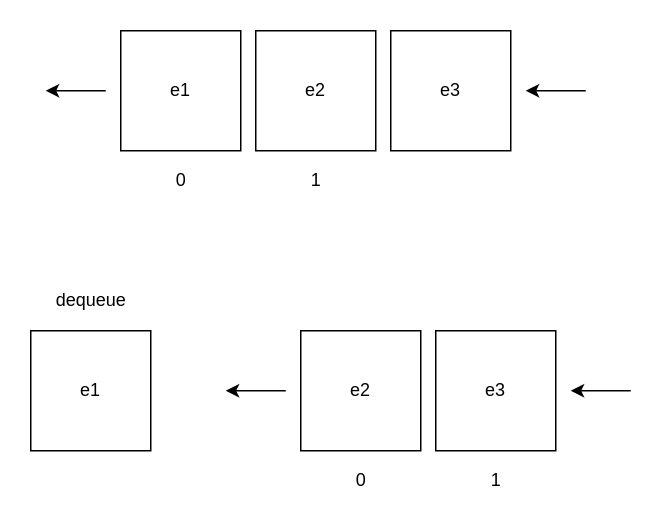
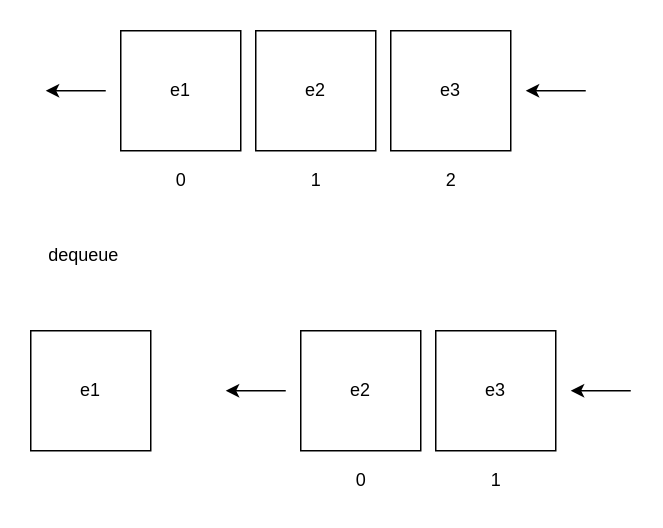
none -> (451, 181)
(91, 301) -> (83, 256)
